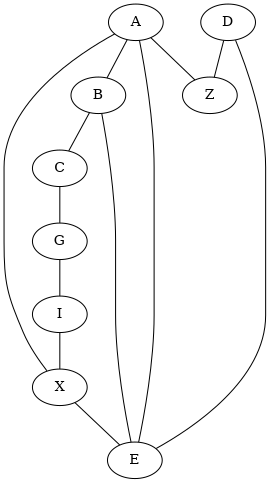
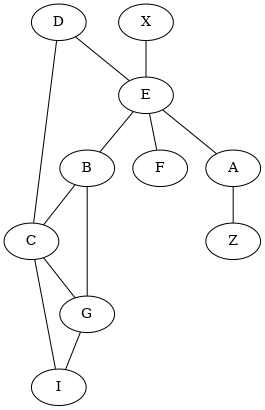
(117, 59) -> (87, 241)
(219, 59) -> (45, 132)
none -> (160, 168)
(4, 183) -> none
(60, 351) -> (45, 314)
